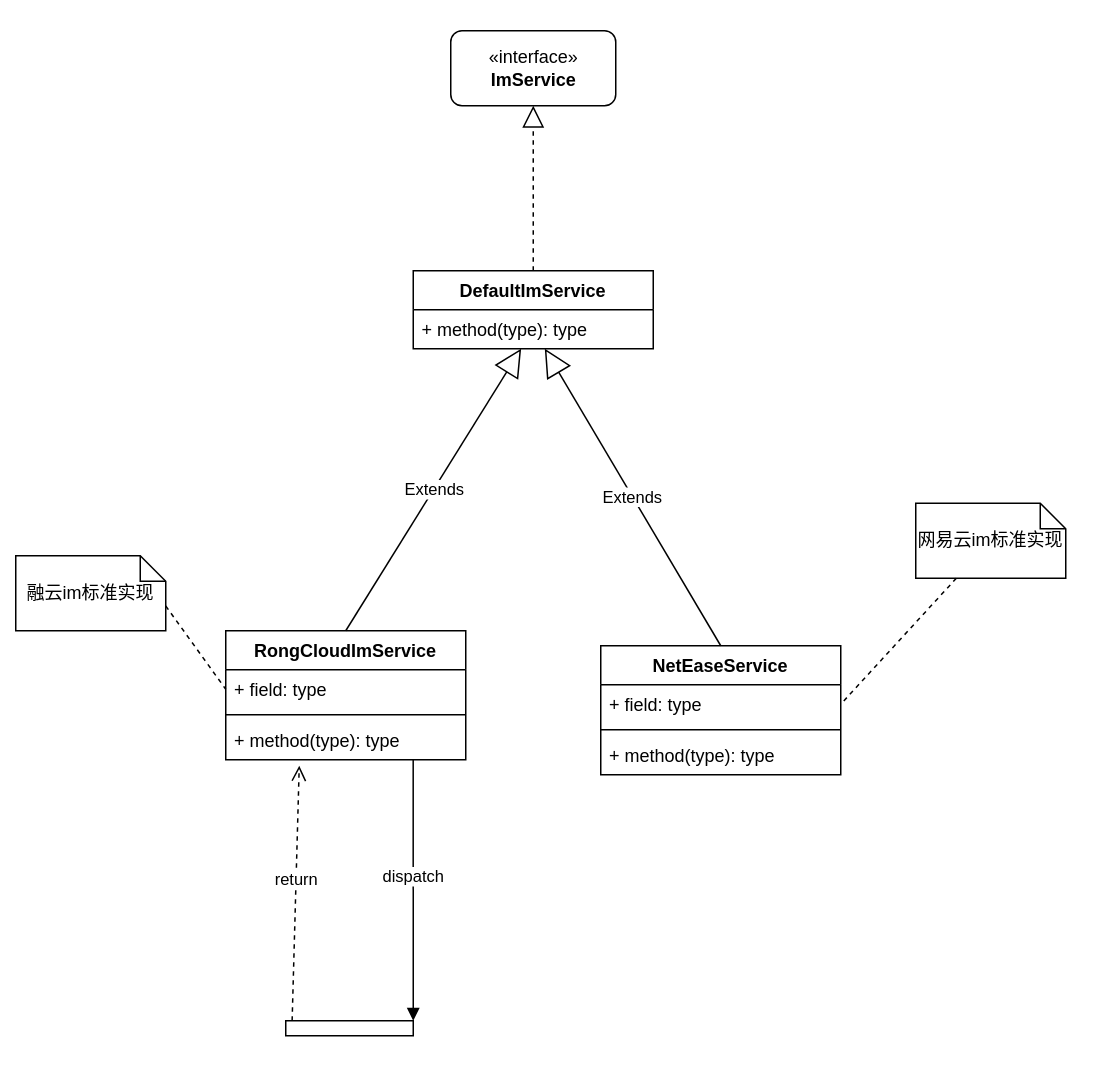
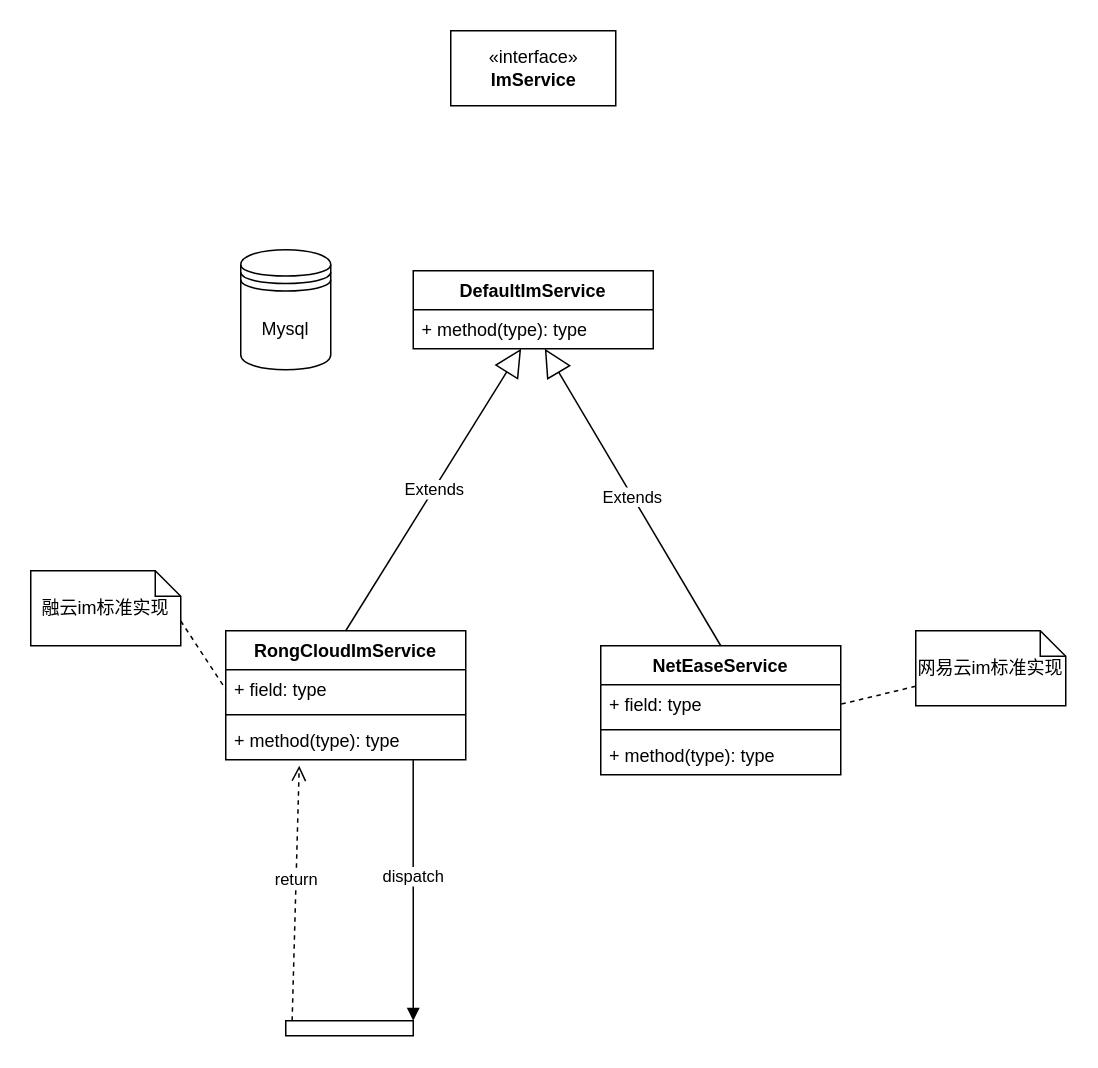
(533, 68) -> (533, 68)
(533, 199) -> none
none -> (286, 310)
(991, 541) -> (991, 668)
(91, 593) -> (106, 608)
